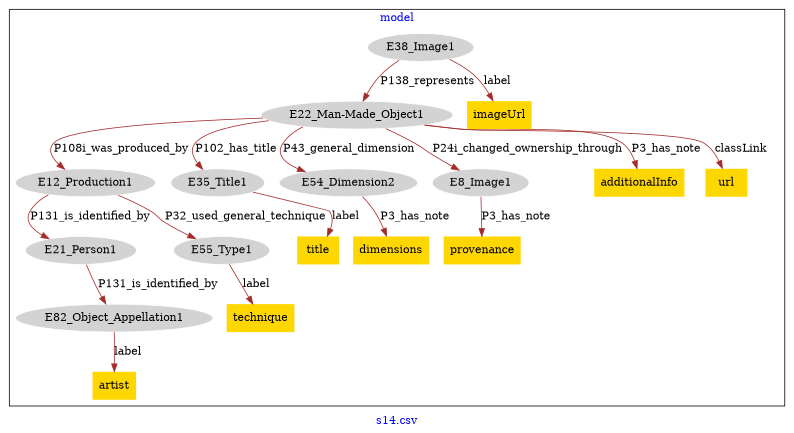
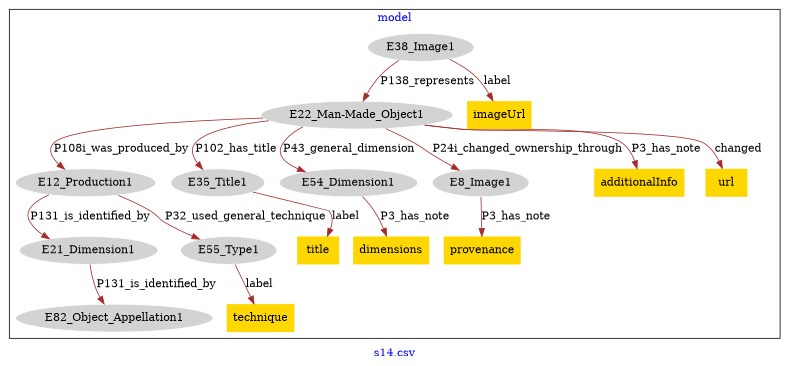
(741, 149) -> (738, 149)
(348, 183) -> (348, 183)
(81, 250) -> (89, 250)
(114, 386) -> none
